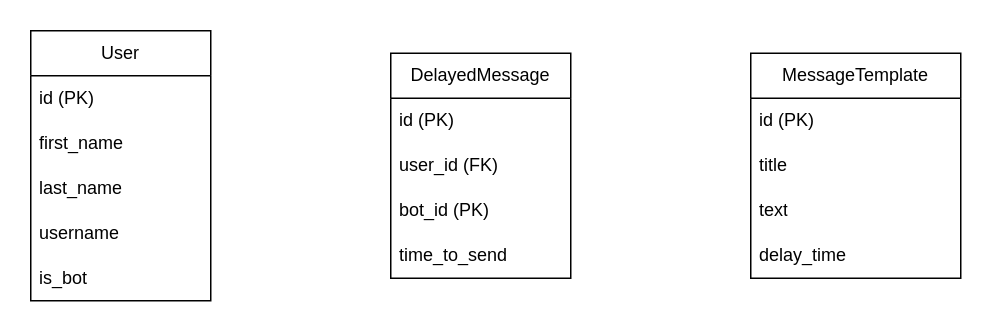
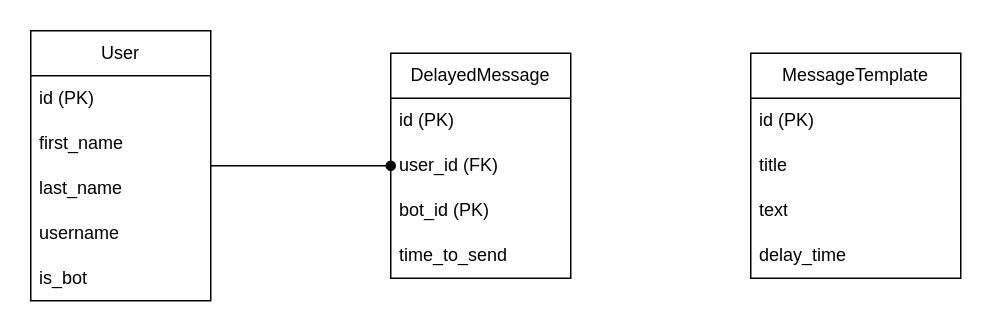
none -> (299, 166)
